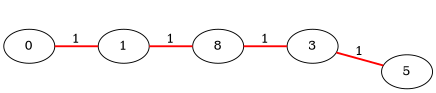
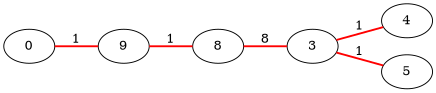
none -> (407, 21)
(265, 39) -> (265, 39)
(124, 46) -> (124, 46)
